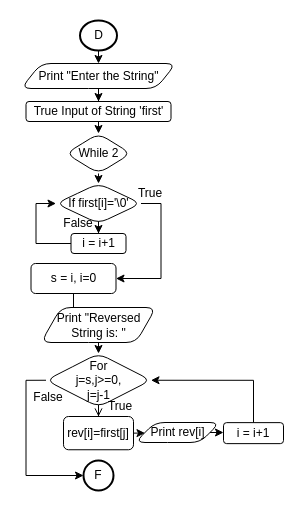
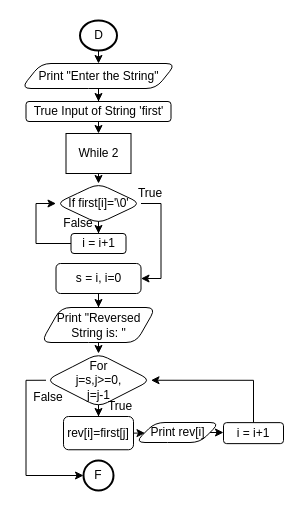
(99, 154) -> (99, 154)
(74, 279) -> (99, 279)
(99, 410) -> (99, 408)
